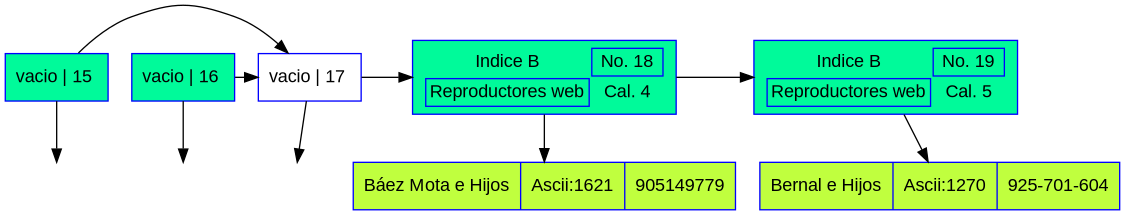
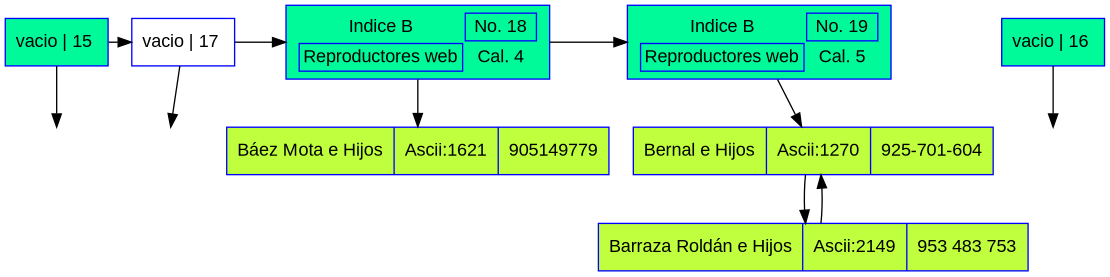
(240, 77) -> none
none -> (813, 247)
